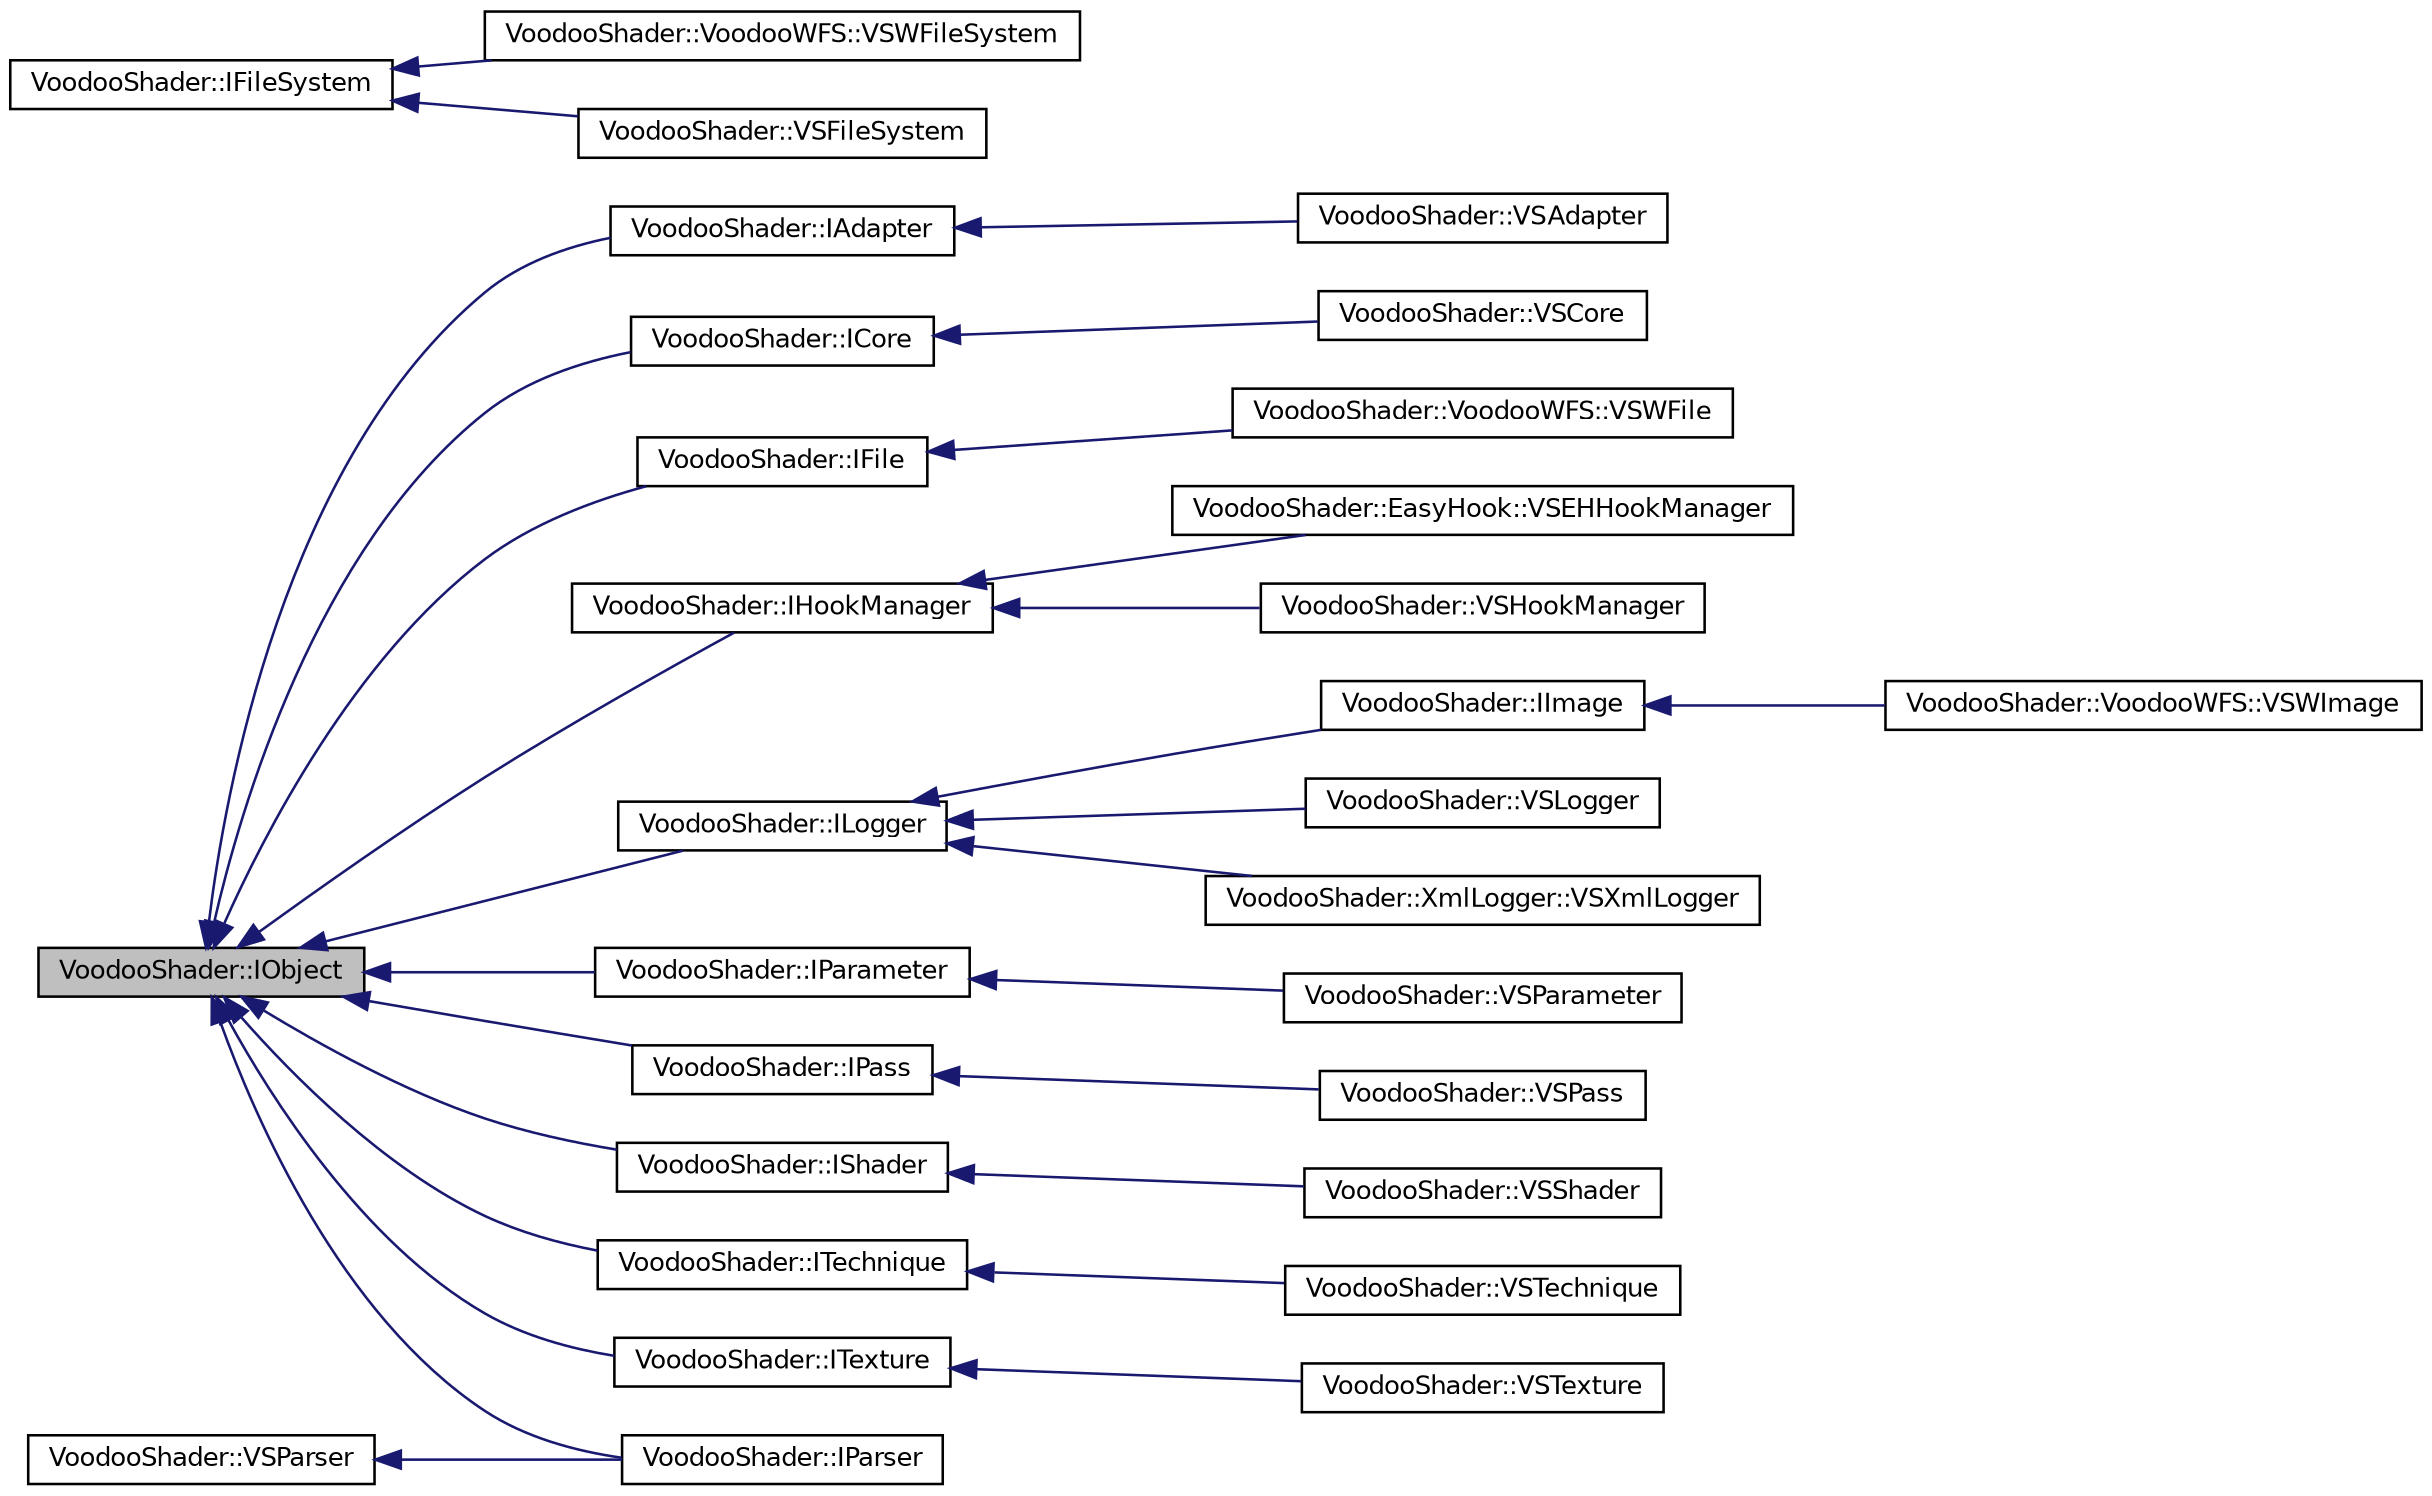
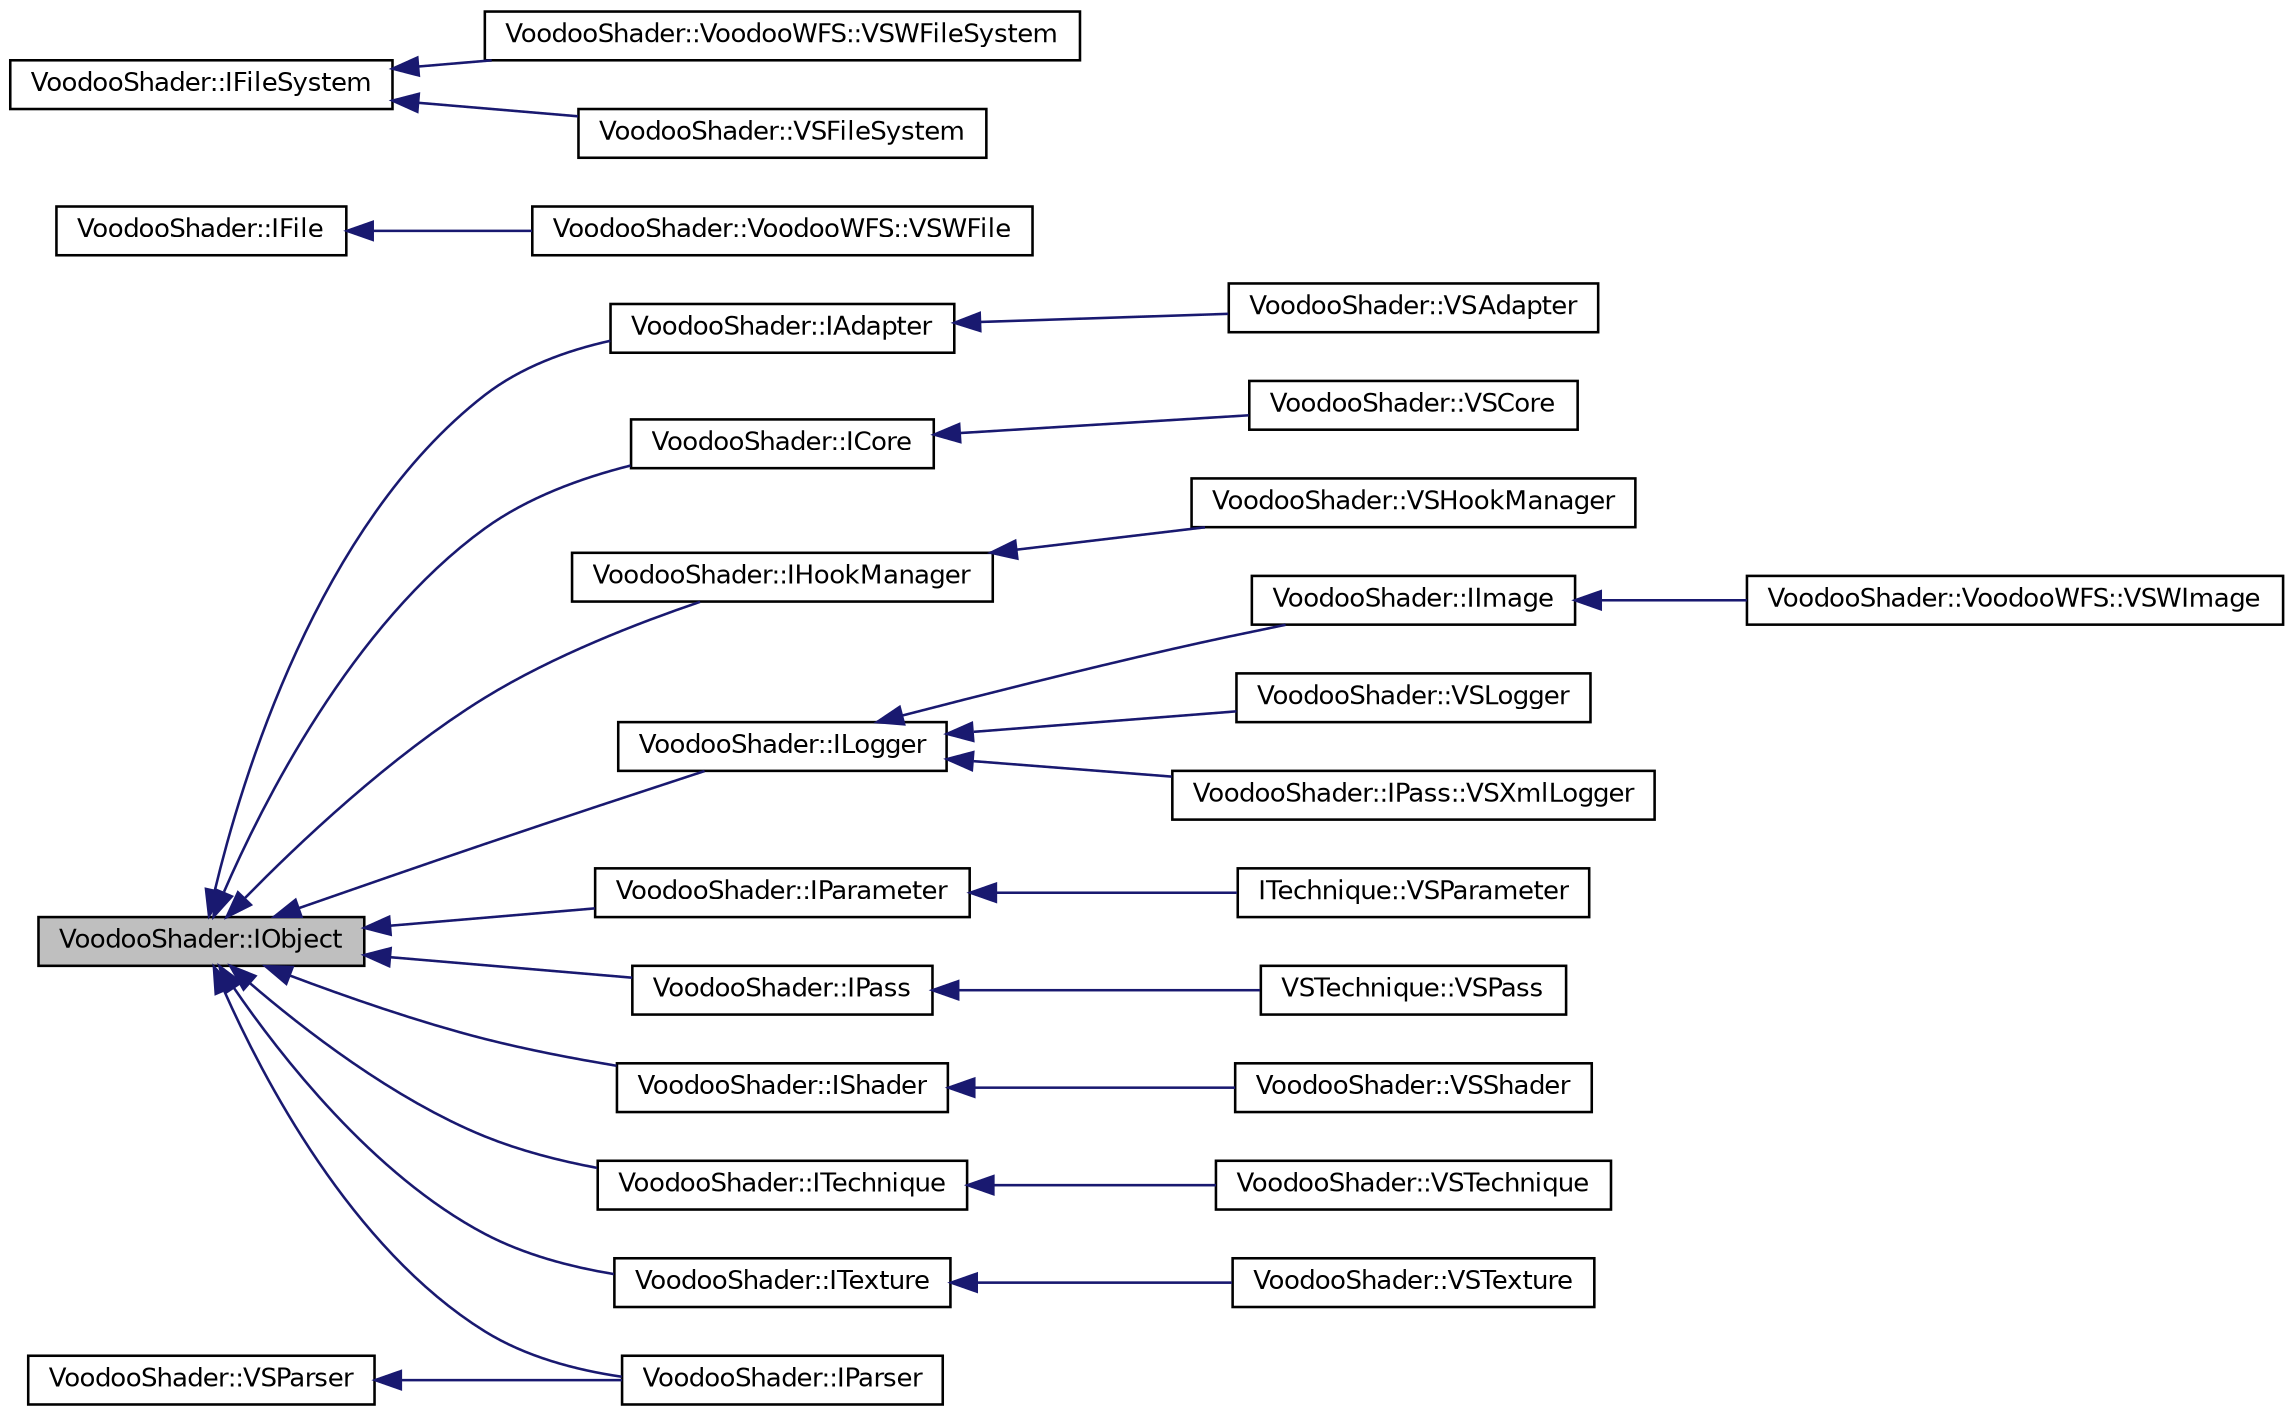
(1483, 510) -> none
(387, 655) -> none
(1483, 900) -> (1413, 795)
(1483, 998) -> (1413, 893)
(1483, 1095) -> (1413, 990)
